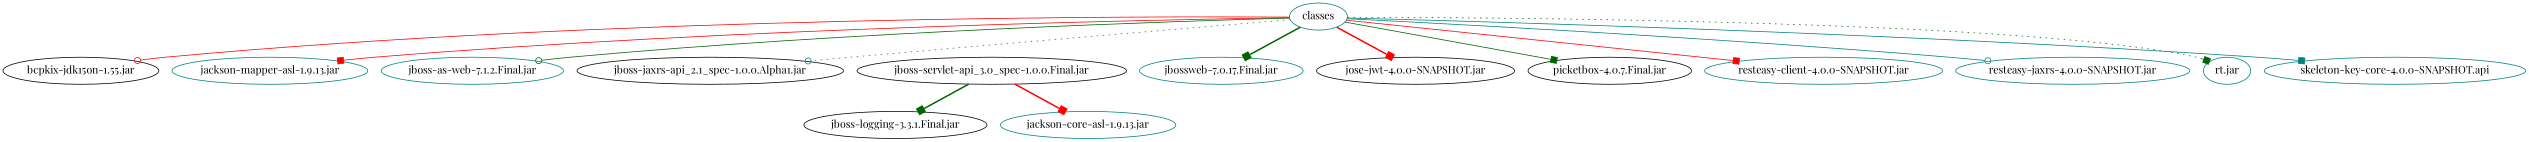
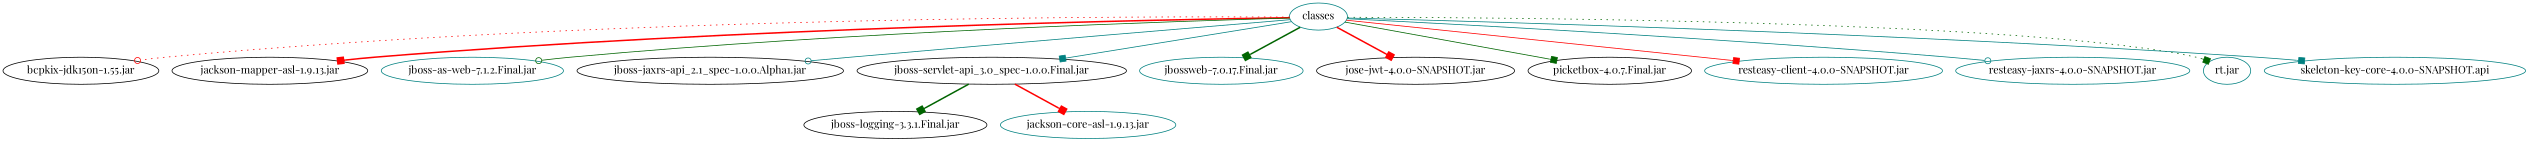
(714, 25) -> (714, 25)
(817, 31) -> (817, 31)
(1051, 40) -> (1051, 40)
none -> (1179, 40)
(270, 71) -> (270, 71)
